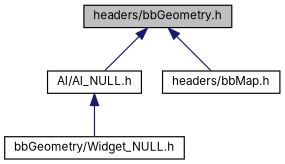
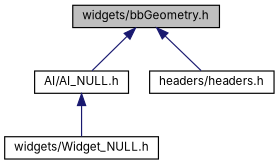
(158, 16) -> (146, 16)
(221, 82) -> (212, 82)
(94, 148) -> (82, 148)
